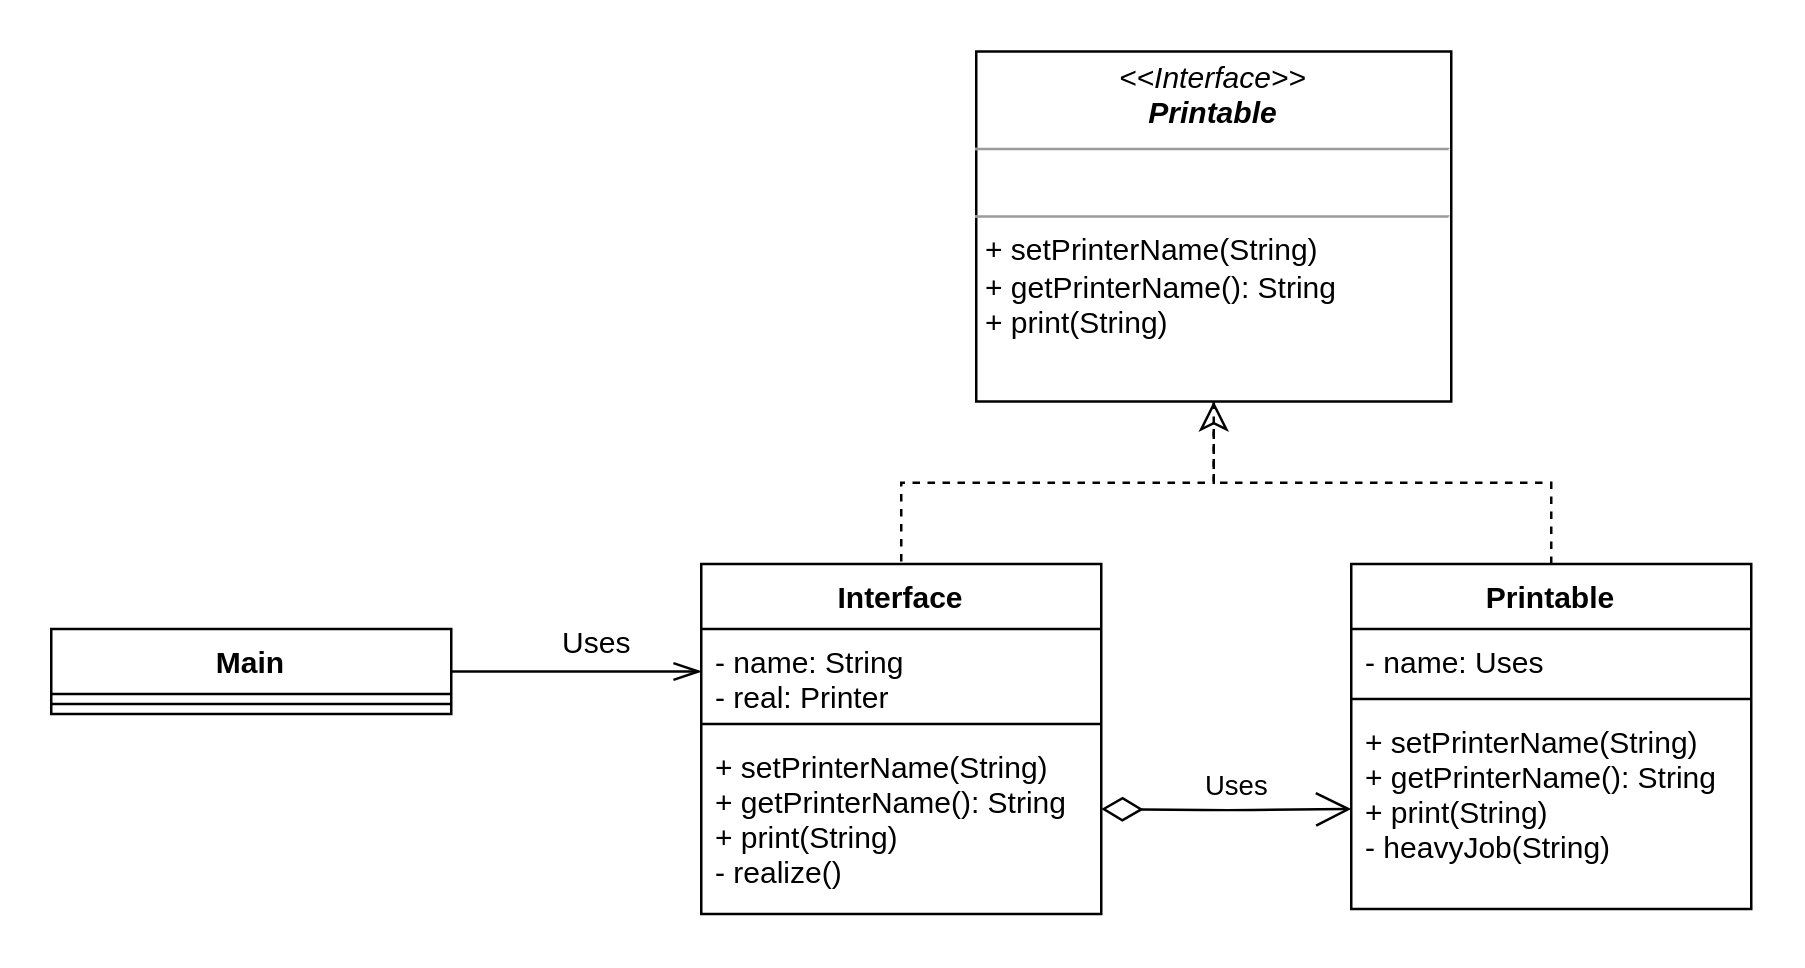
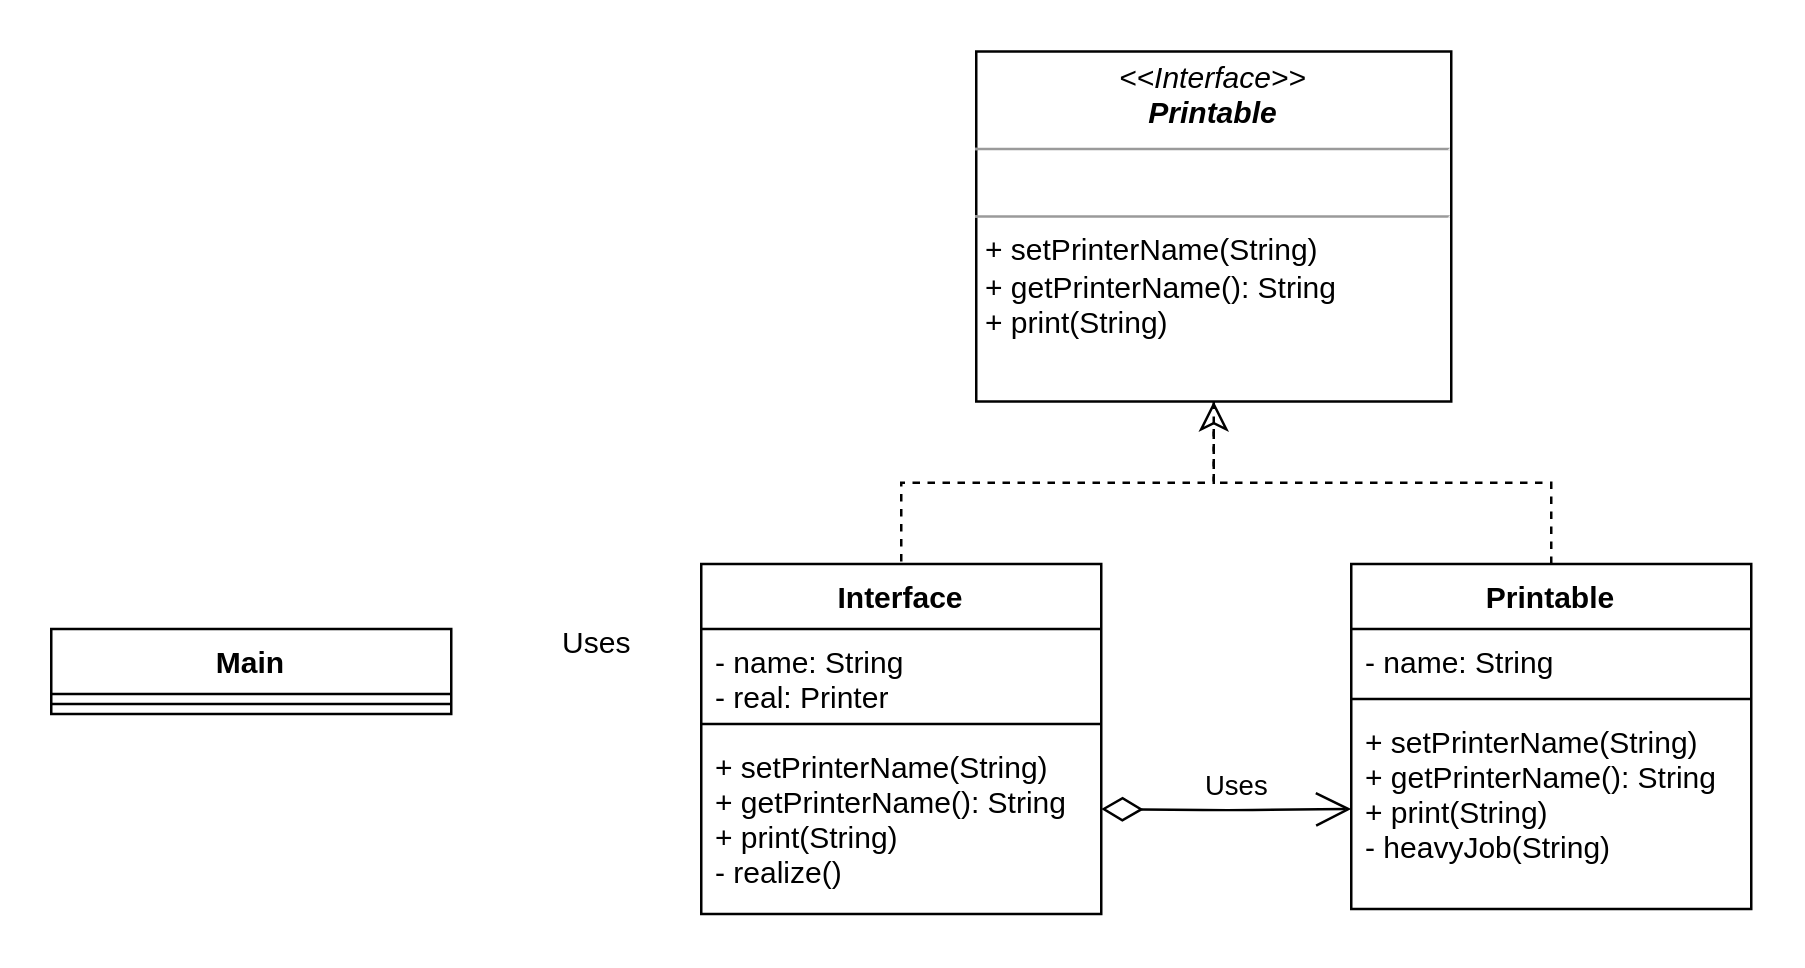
(1454, 663) -> (1467, 663)
(573, 671) -> none
